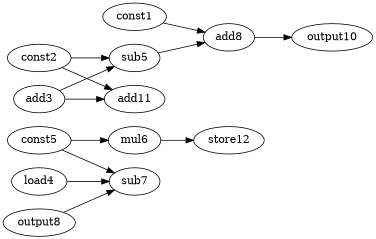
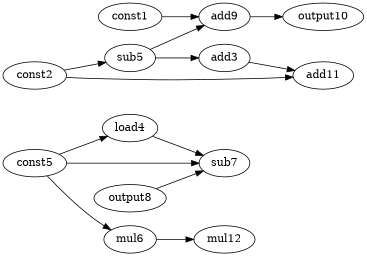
(229, 37) -> (224, 17)
(81, 81) -> (173, 58)
(229, 140) -> (224, 239)
none -> (80, 147)
